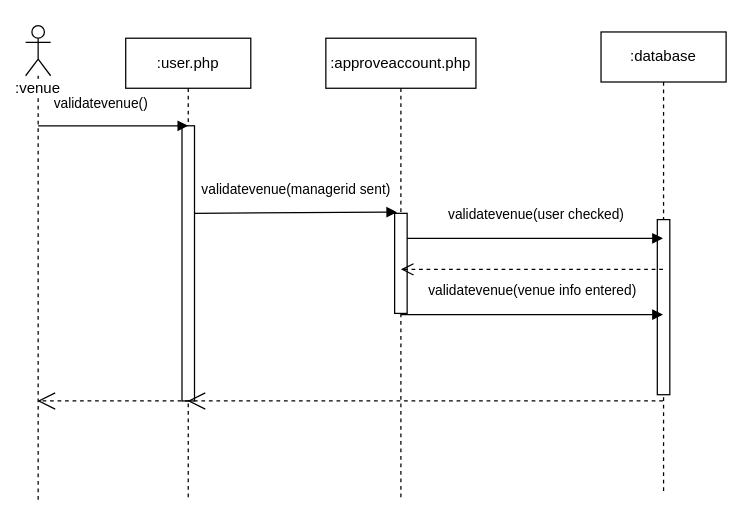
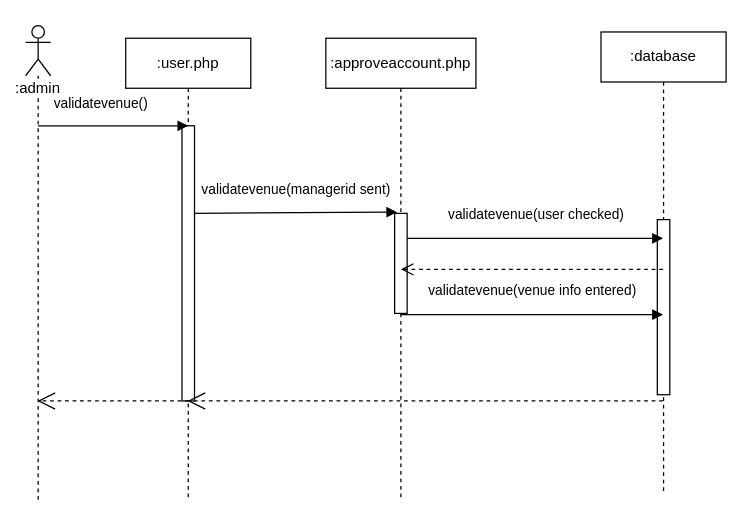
(38, 106) -> (38, 97)
